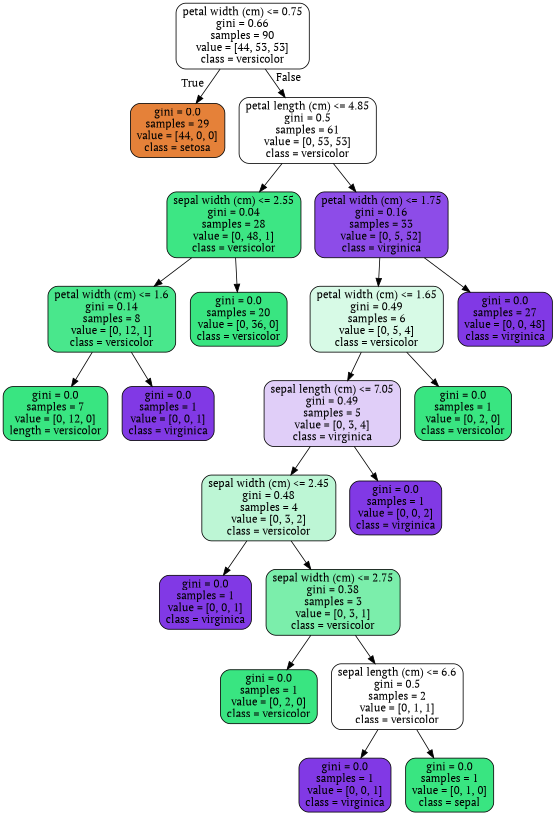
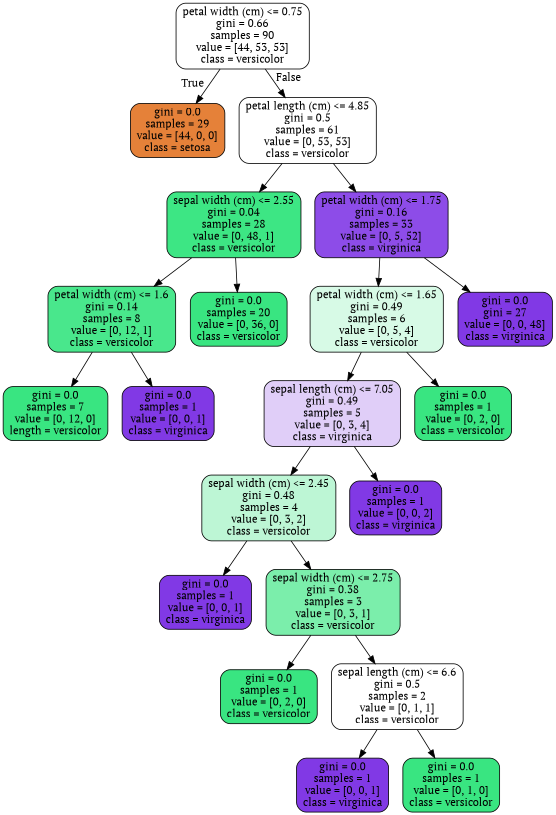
(505, 319) -> (505, 319)
(450, 785) -> (451, 785)
